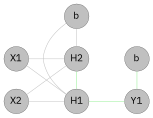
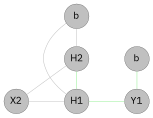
(16, 59) -> none
